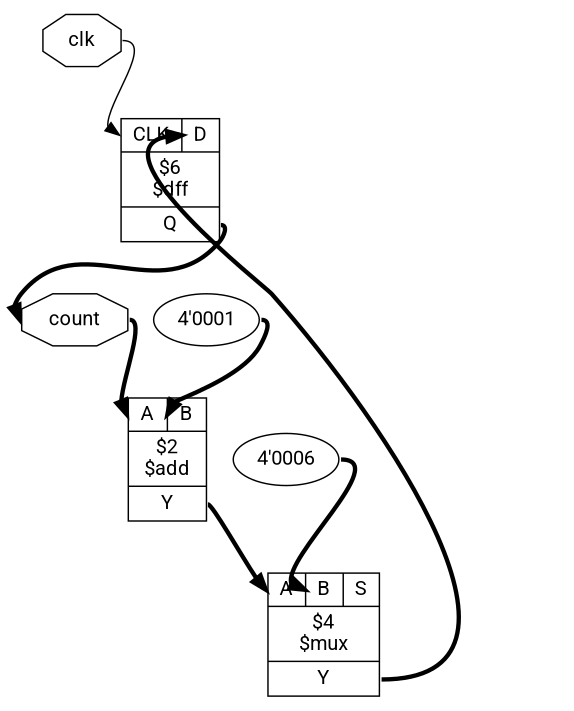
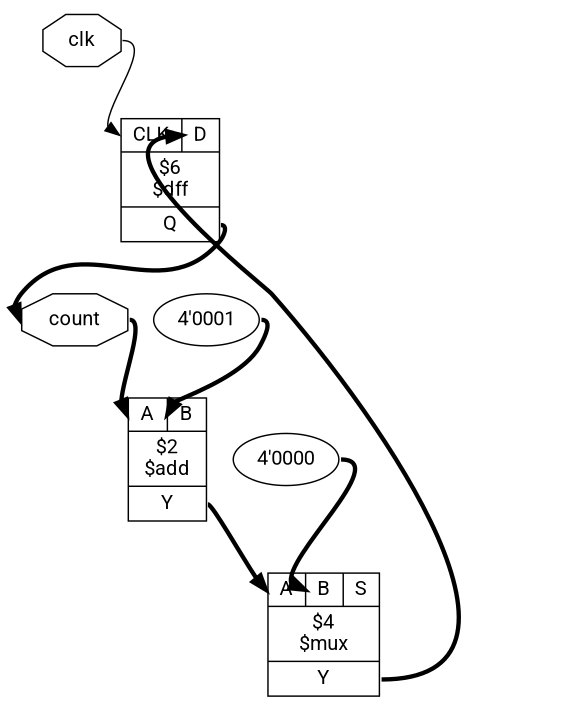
(286, 459) -> (286, 459)
